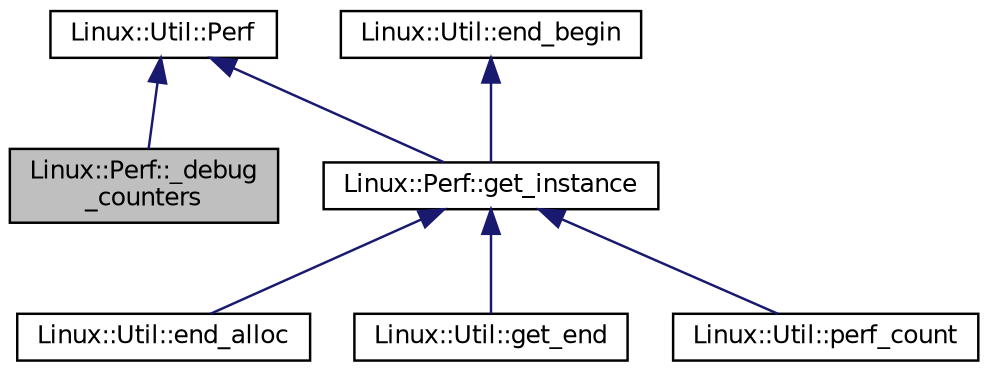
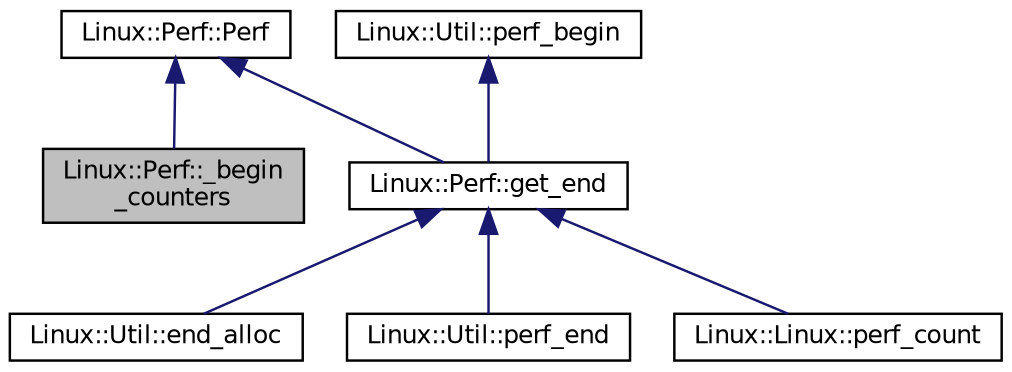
(164, 34) -> (176, 34)
(491, 34) -> (489, 34)
(144, 186) -> (174, 186)
(491, 186) -> (489, 186)
(491, 337) -> (489, 337)
(826, 337) -> (838, 337)
